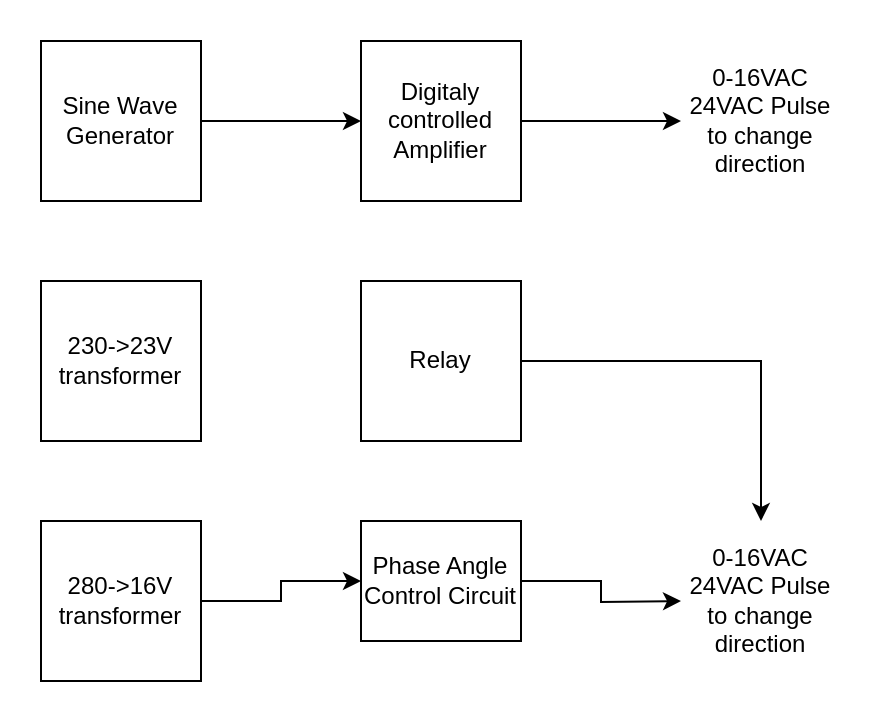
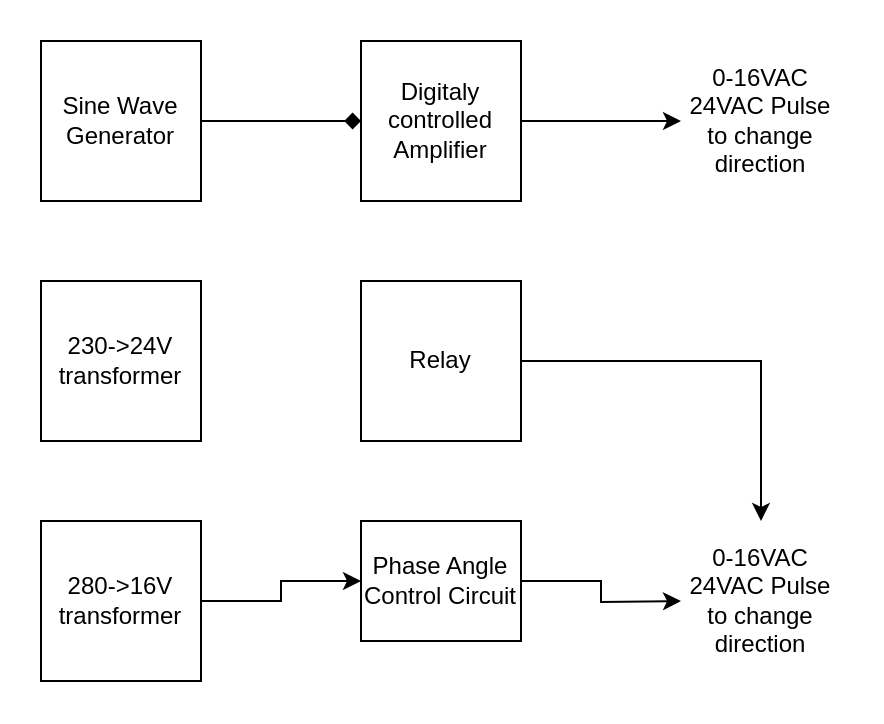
(345, 121) -> (344, 121)
(121, 361) -> (121, 361)
